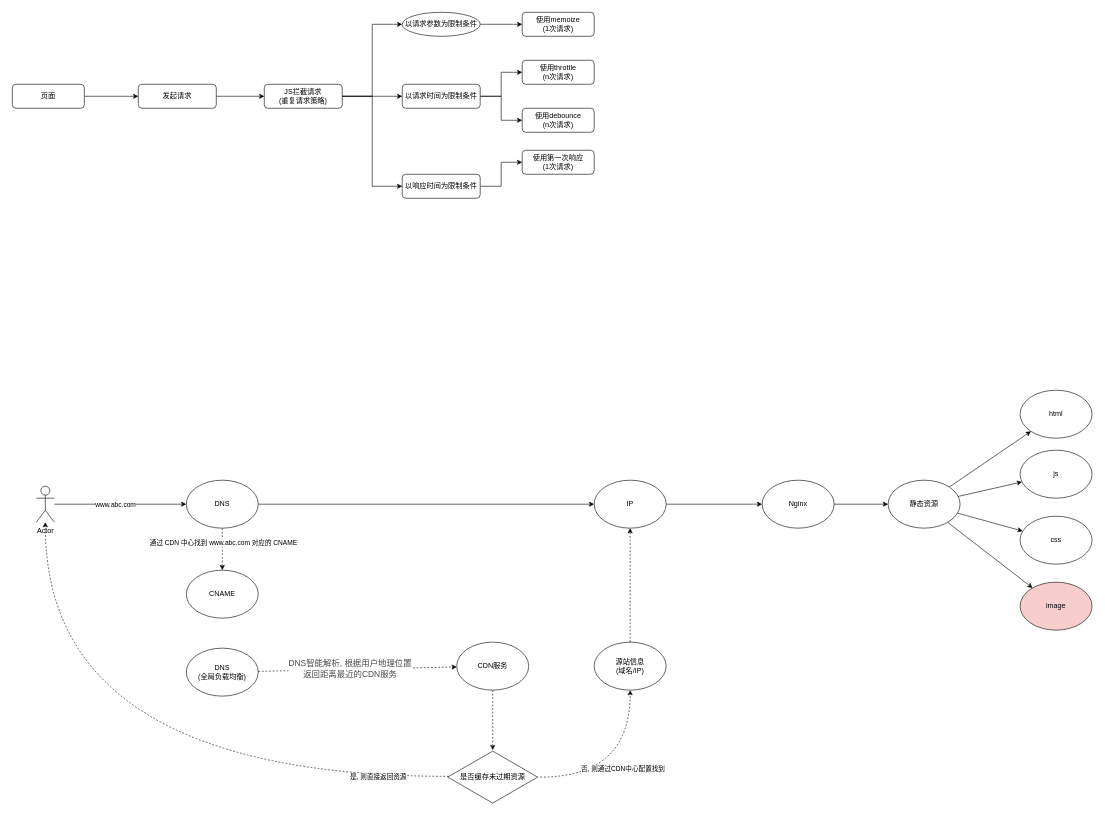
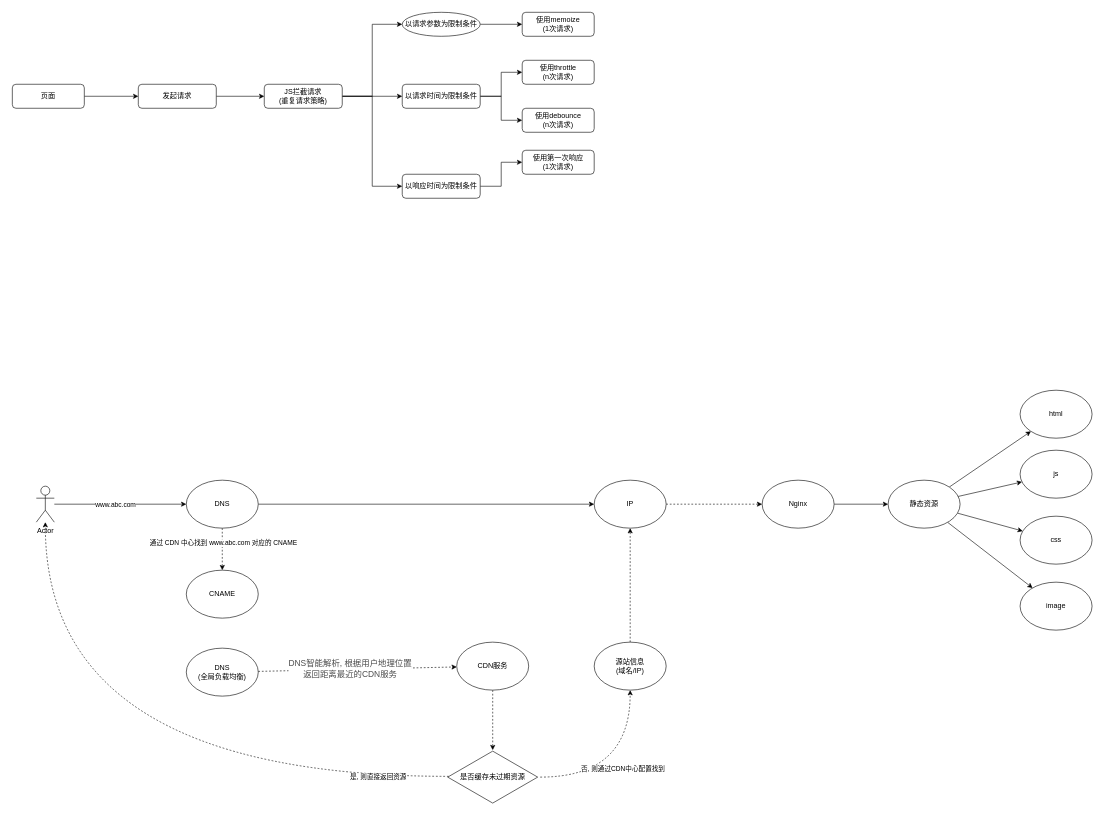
(711, 504) -> (711, 504)
(1056, 606) -> (1056, 606)
